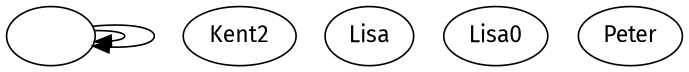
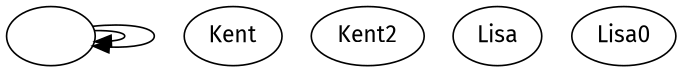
none -> (233, 36)
(630, 36) -> none
